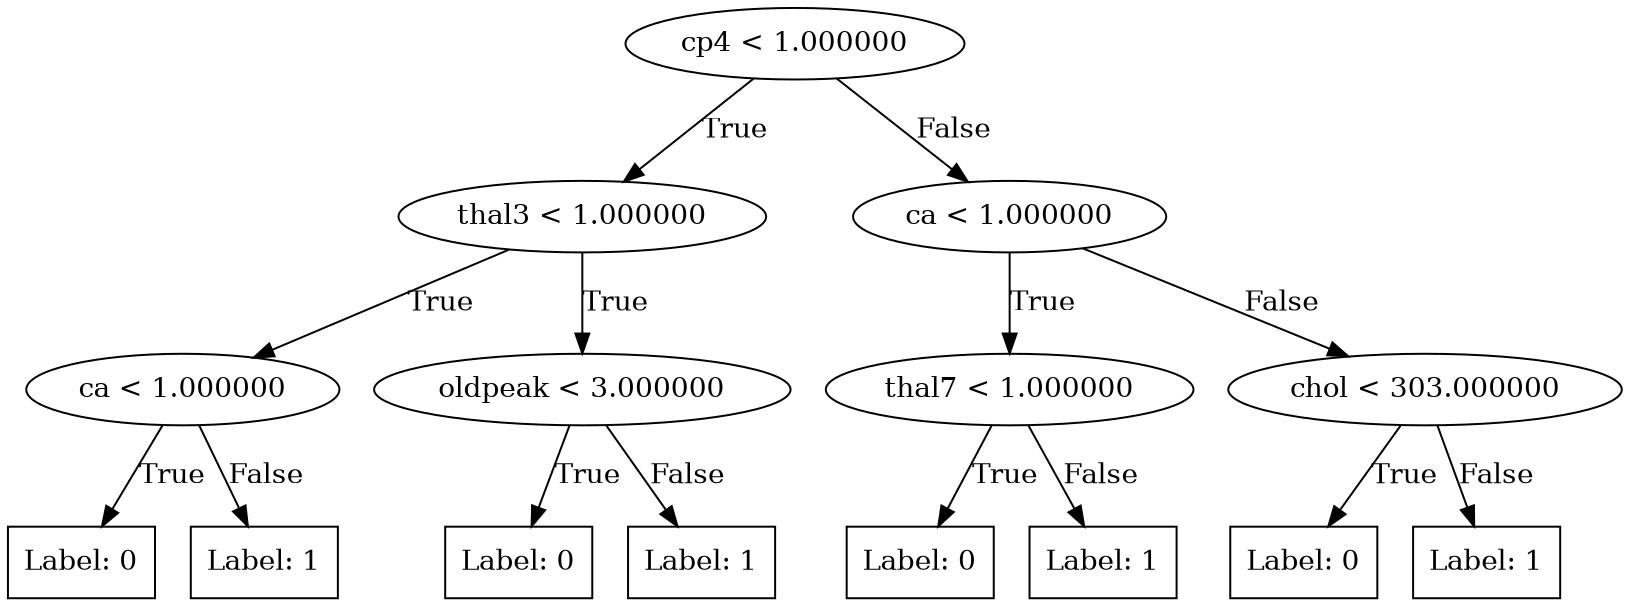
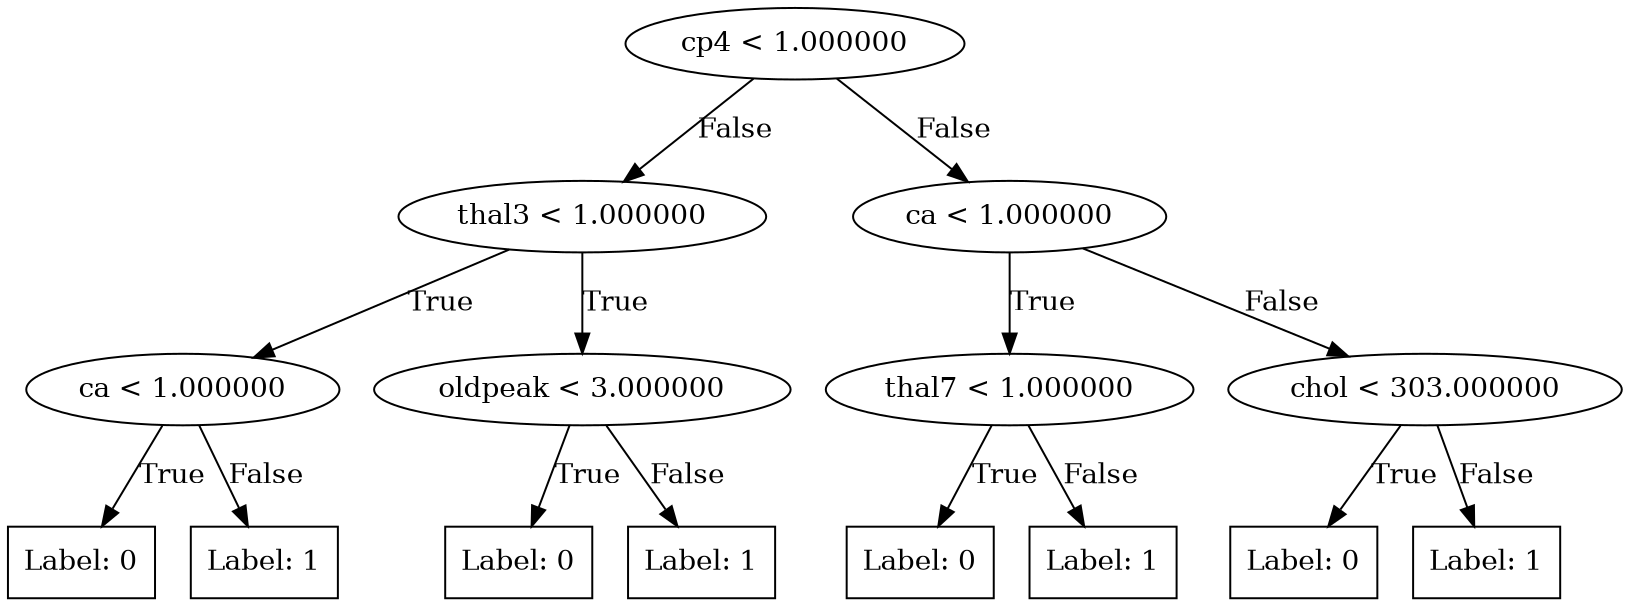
(735, 130) -> (735, 130)
